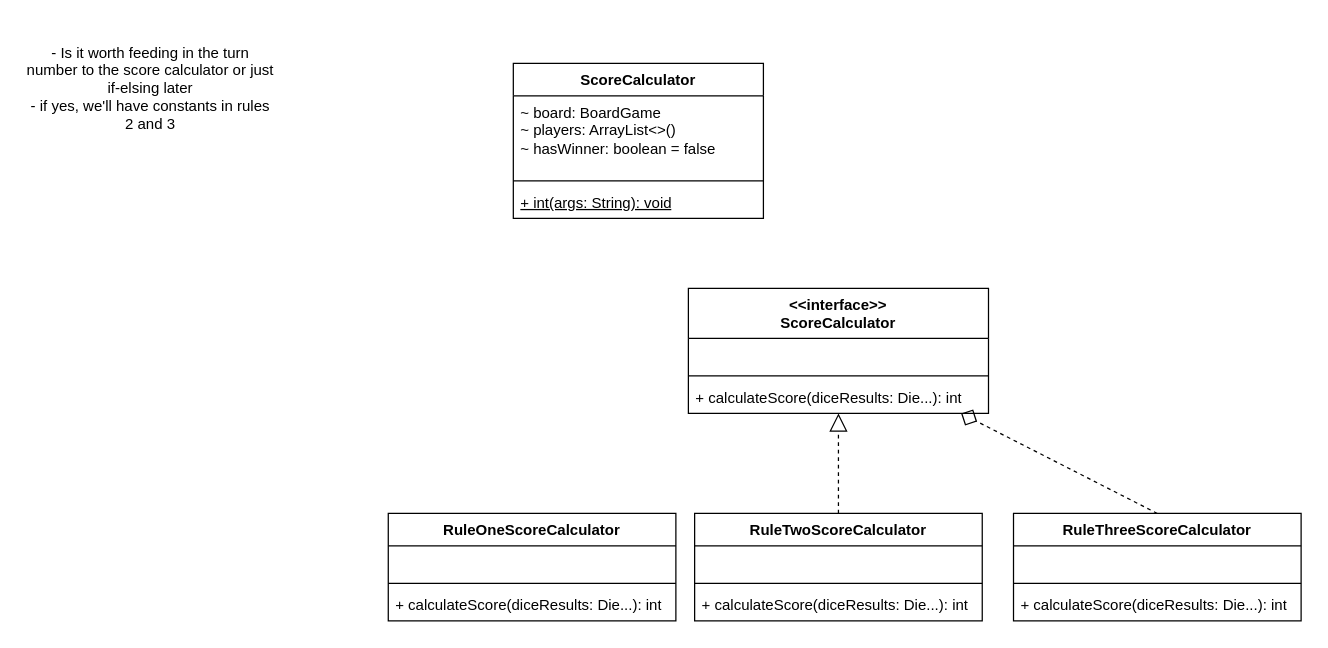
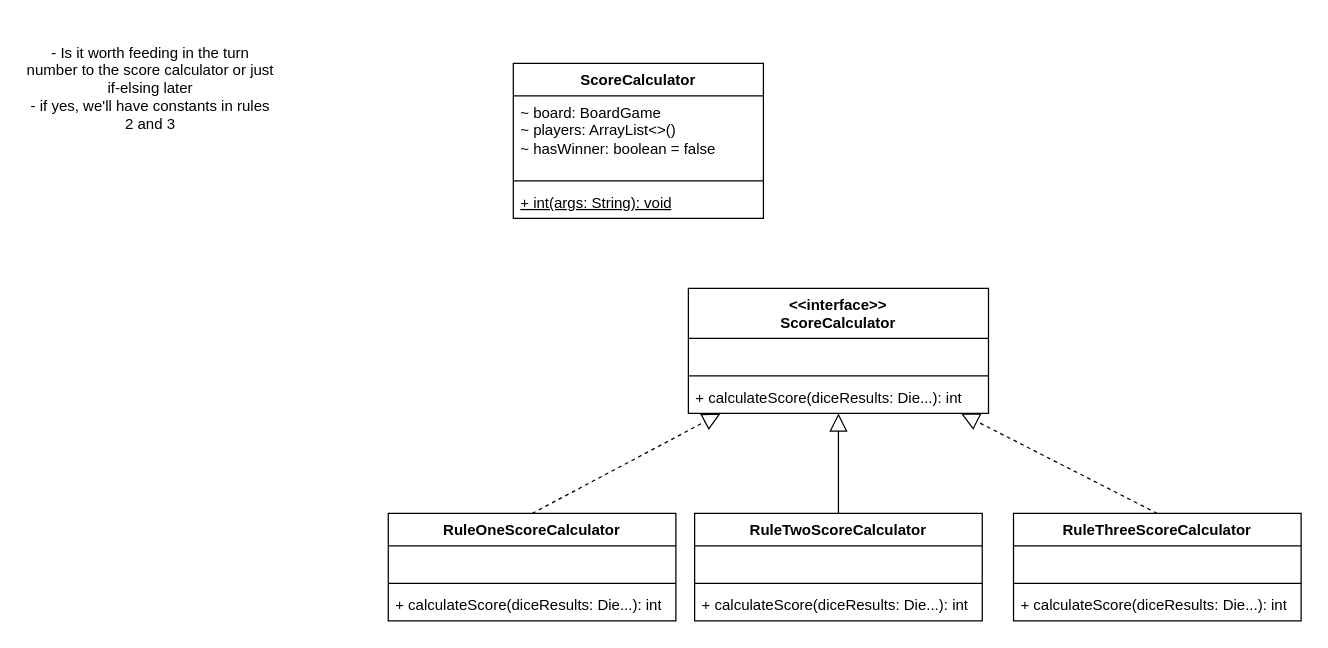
(978, 422) -> (977, 422)
none -> (618, 467)
(838, 471) -> (838, 471)
